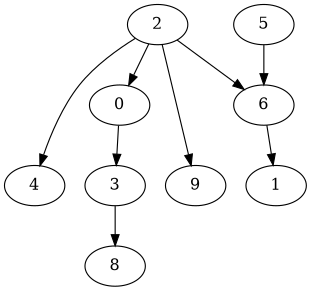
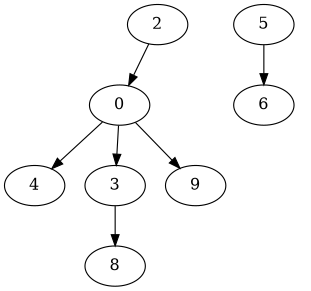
(206, 61) -> none
(78, 87) -> (81, 141)
(175, 100) -> (154, 141)
(276, 186) -> none
